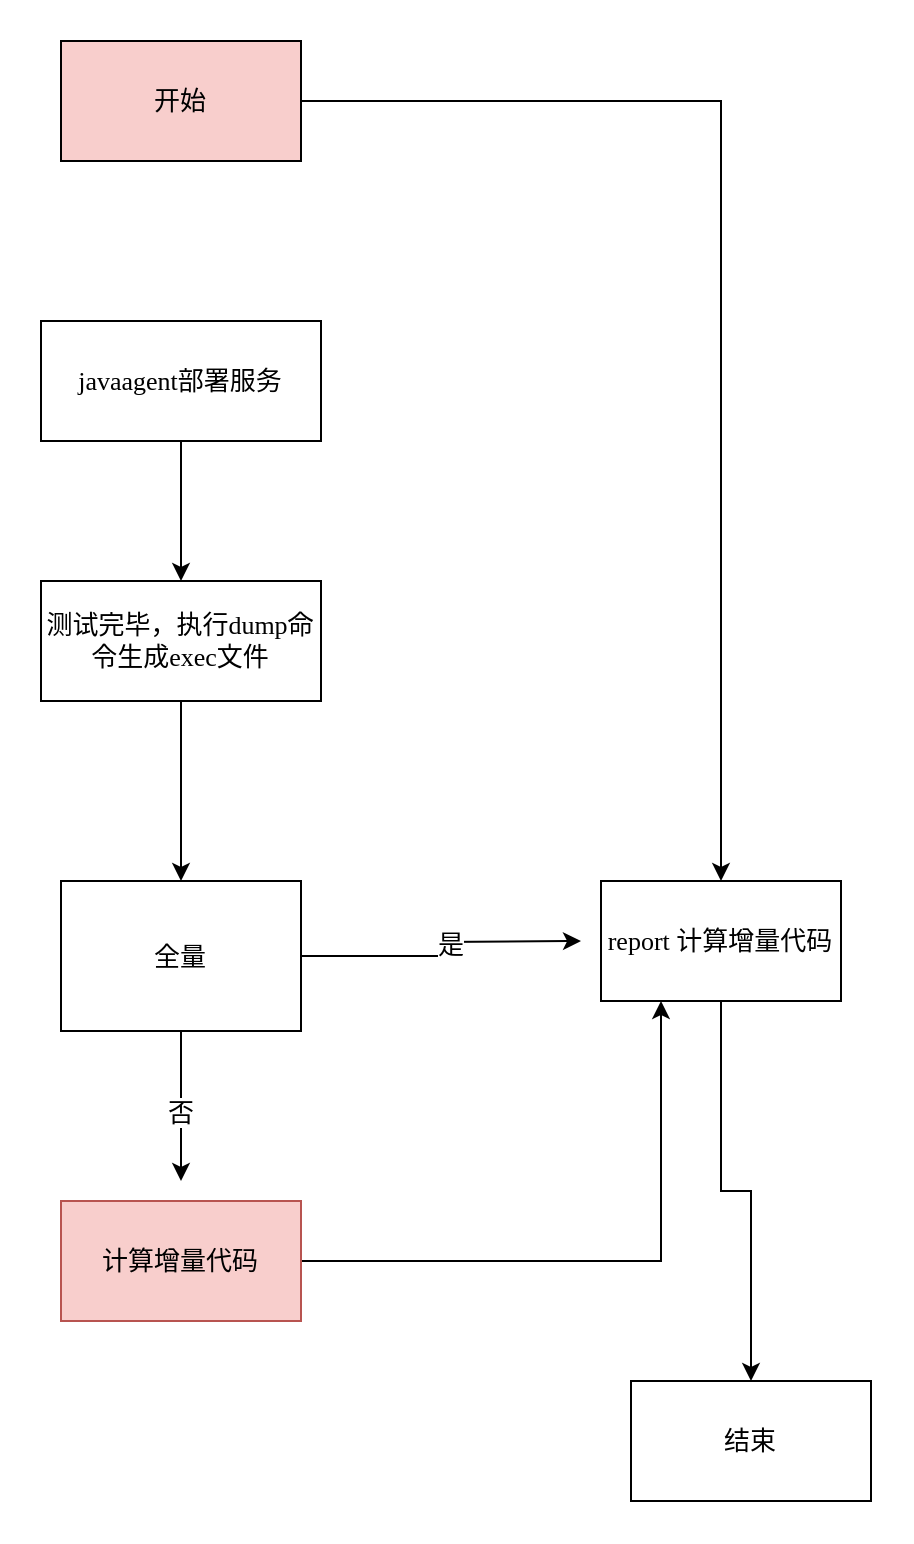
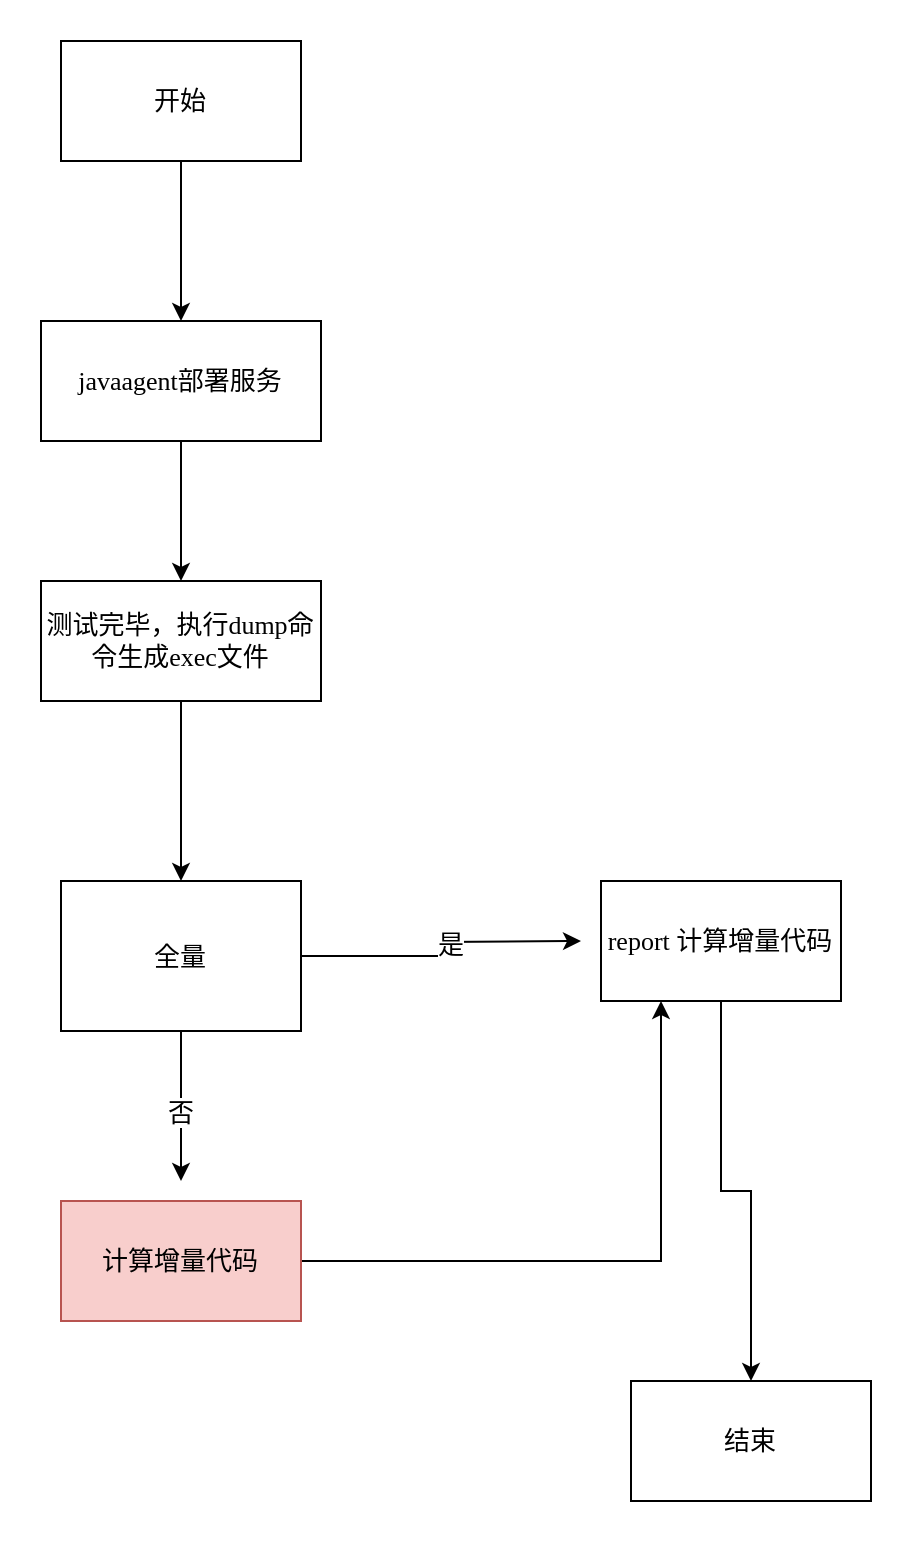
(181, 101) -> (181, 101)
(721, 274) -> (181, 234)
